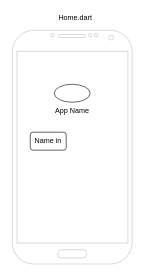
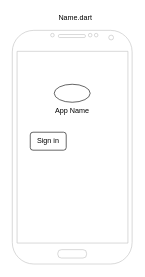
(76, 18) -> (76, 18)
(48, 141) -> (48, 141)
